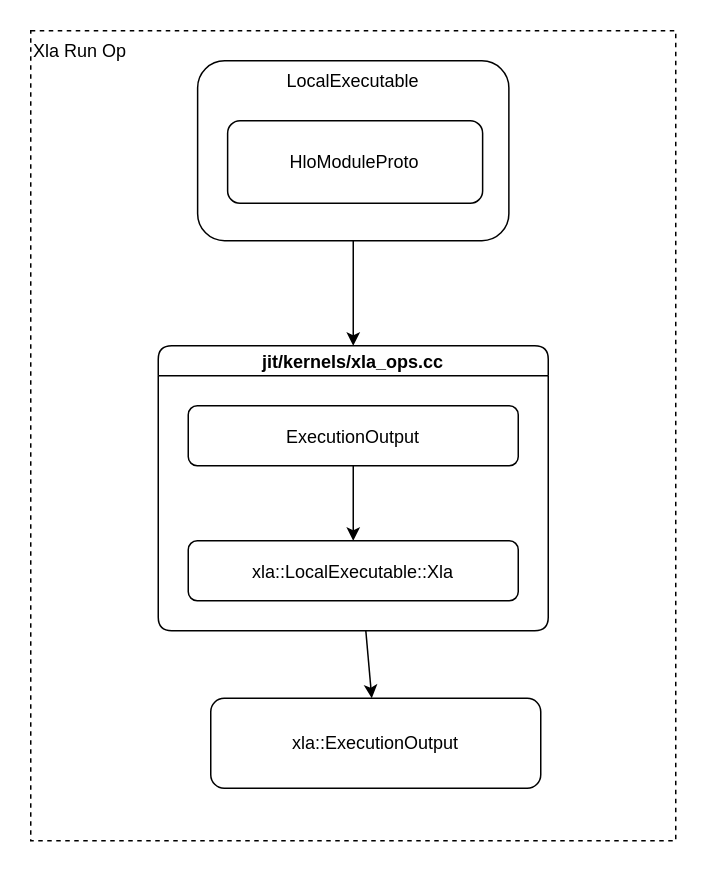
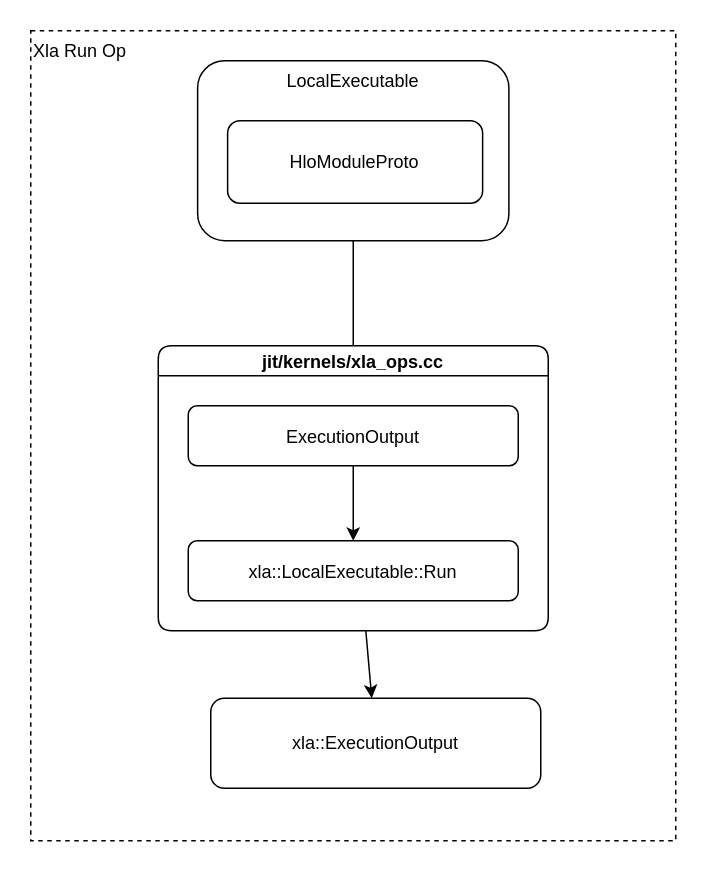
(353, 334) -> (353, 338)
(353, 571) -> (353, 571)
